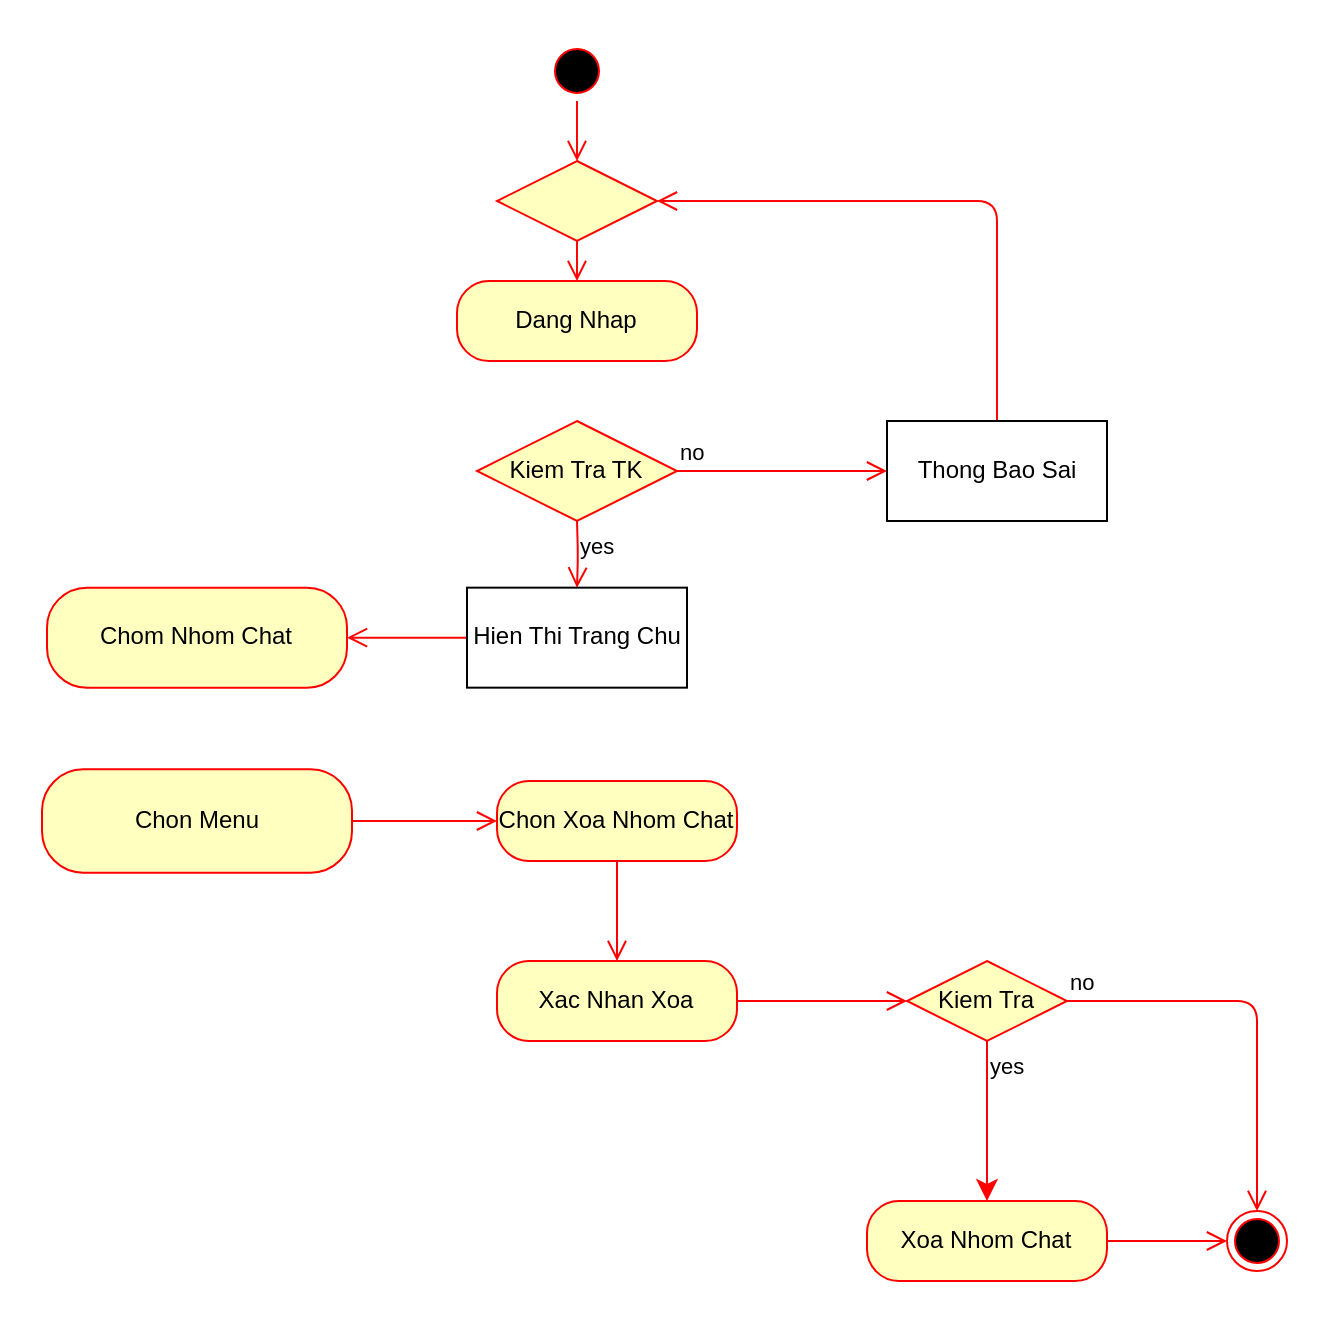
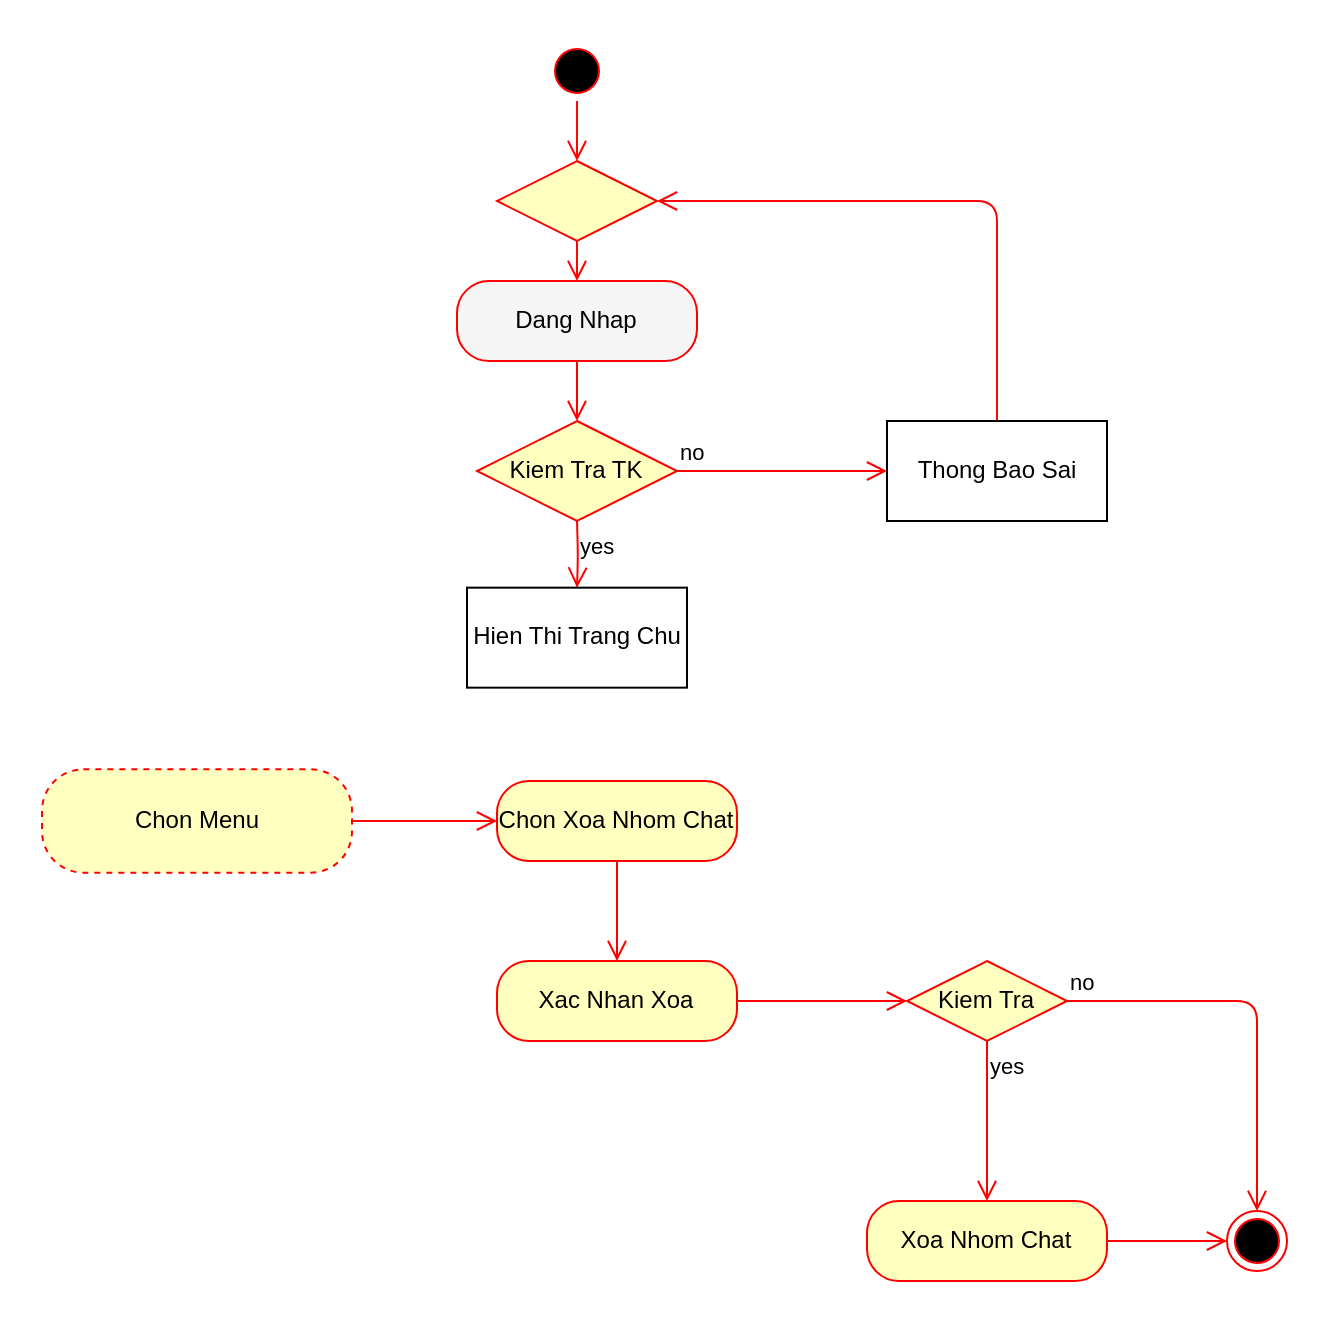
(577, 321) -> (577, 321)
none -> (577, 388)
(197, 638) -> none
(410, 638) -> none
(197, 821) -> (197, 821)
(987, 1183) -> (987, 1187)
